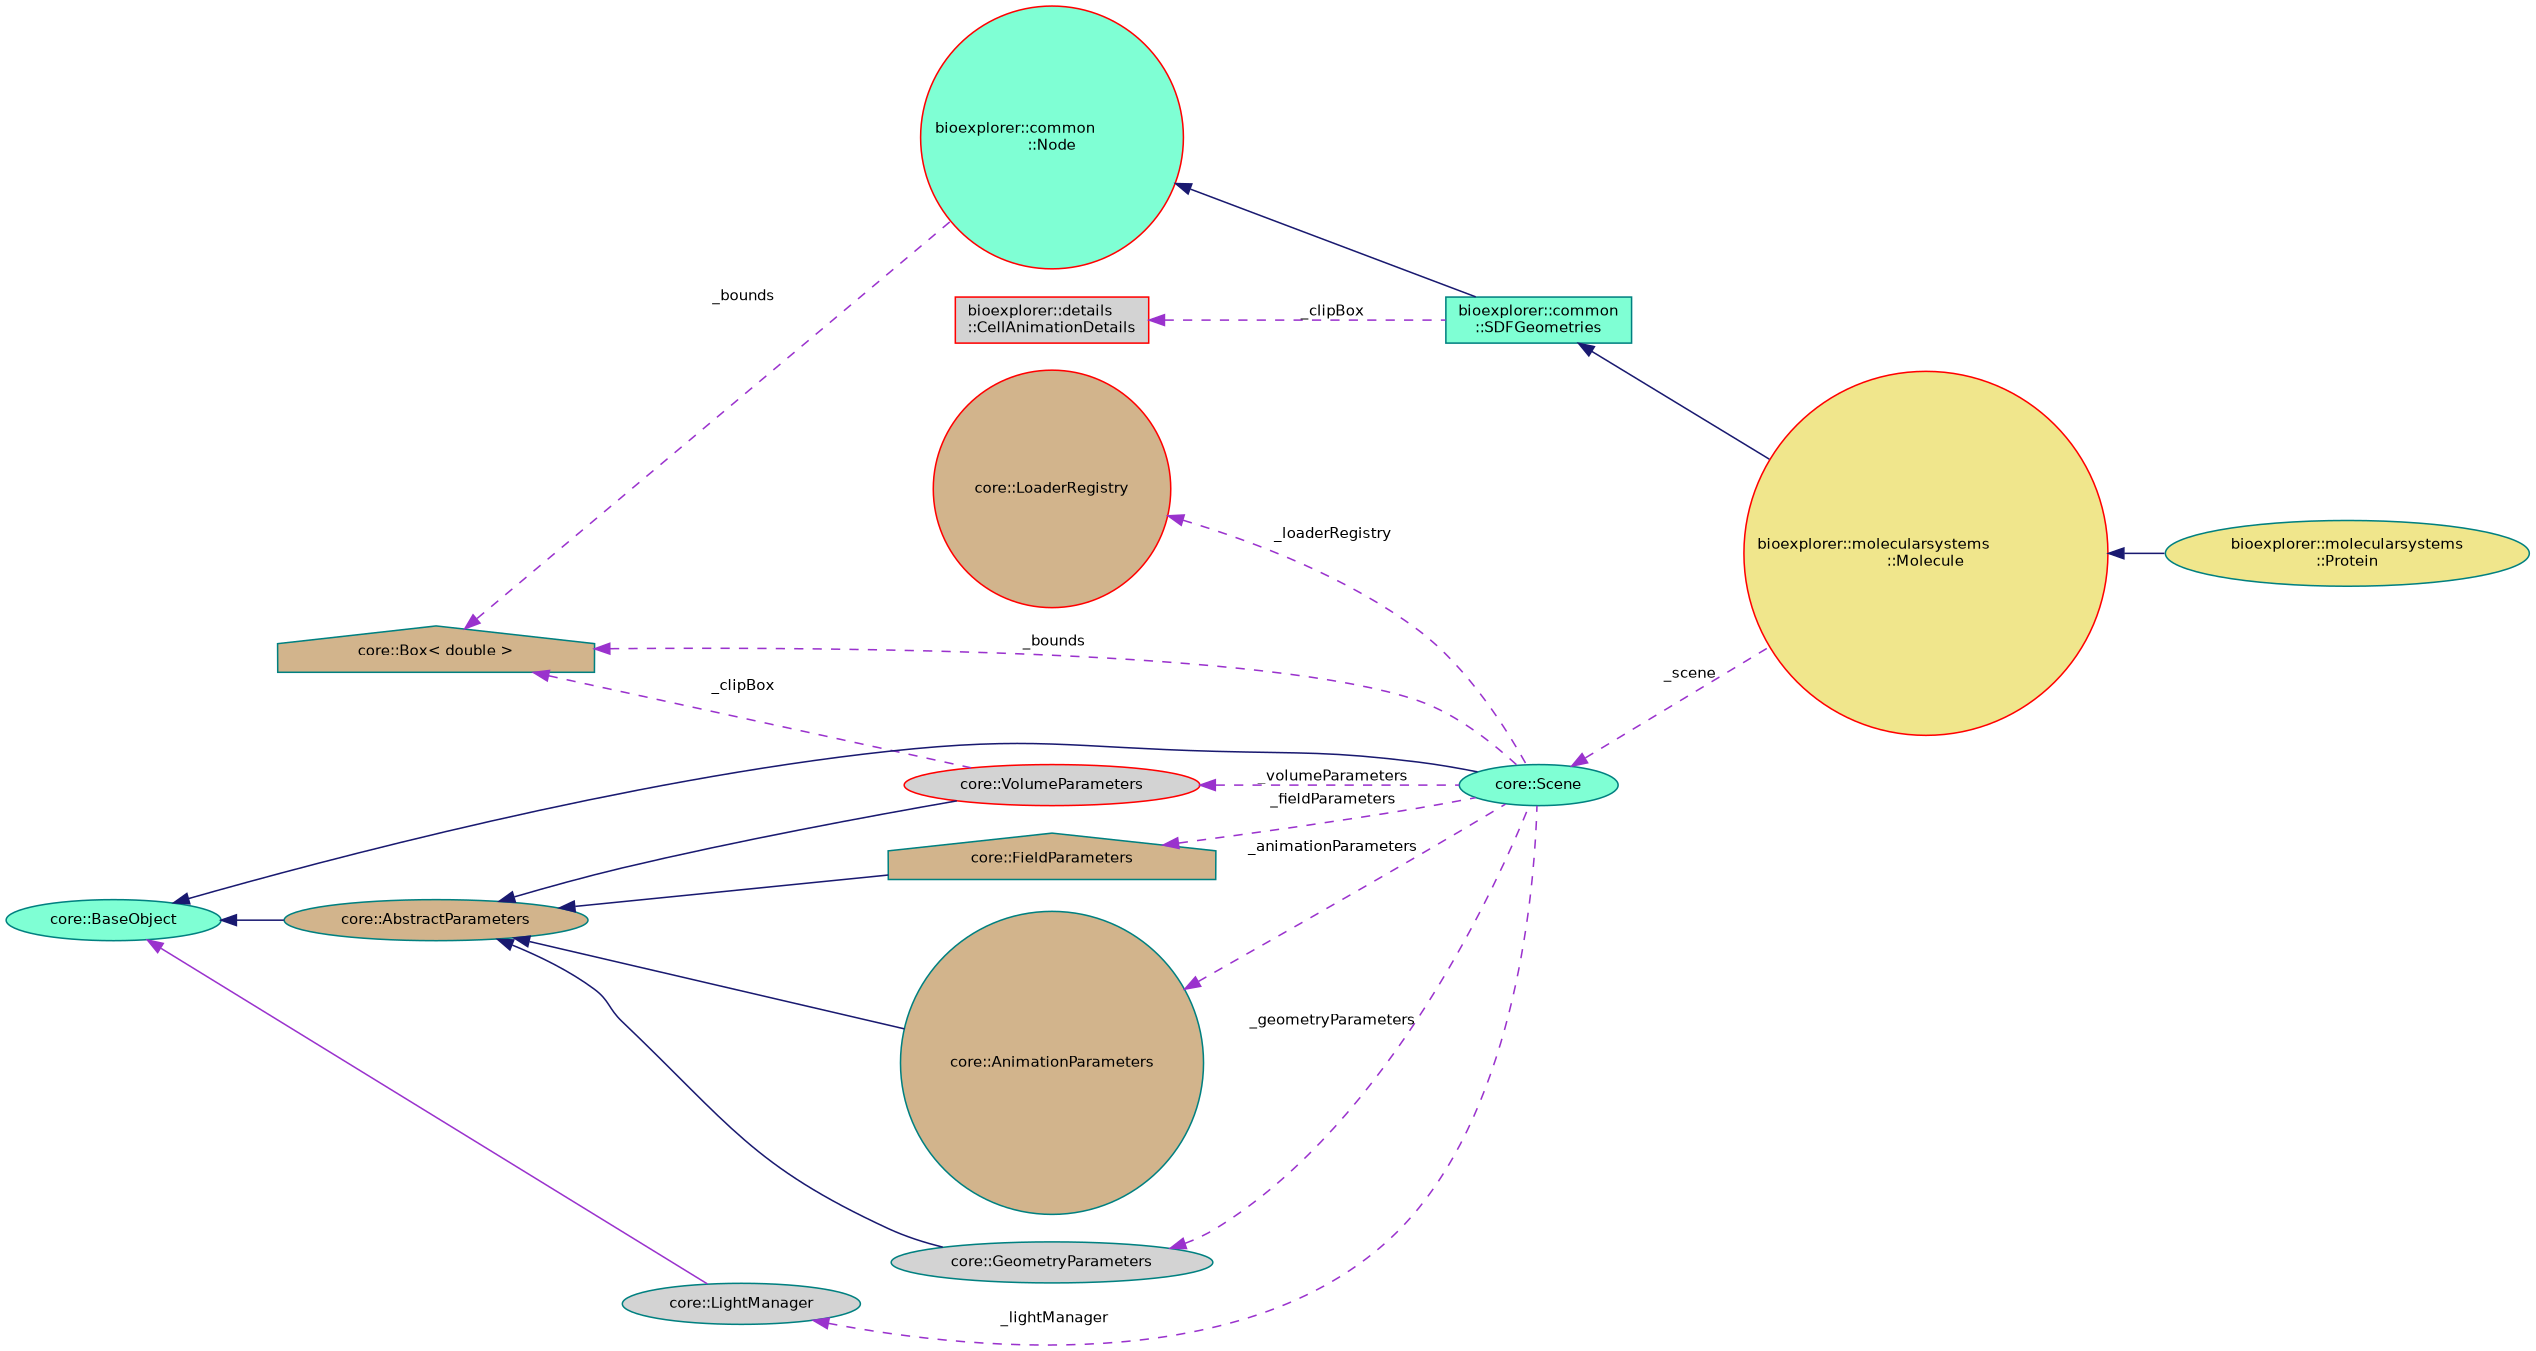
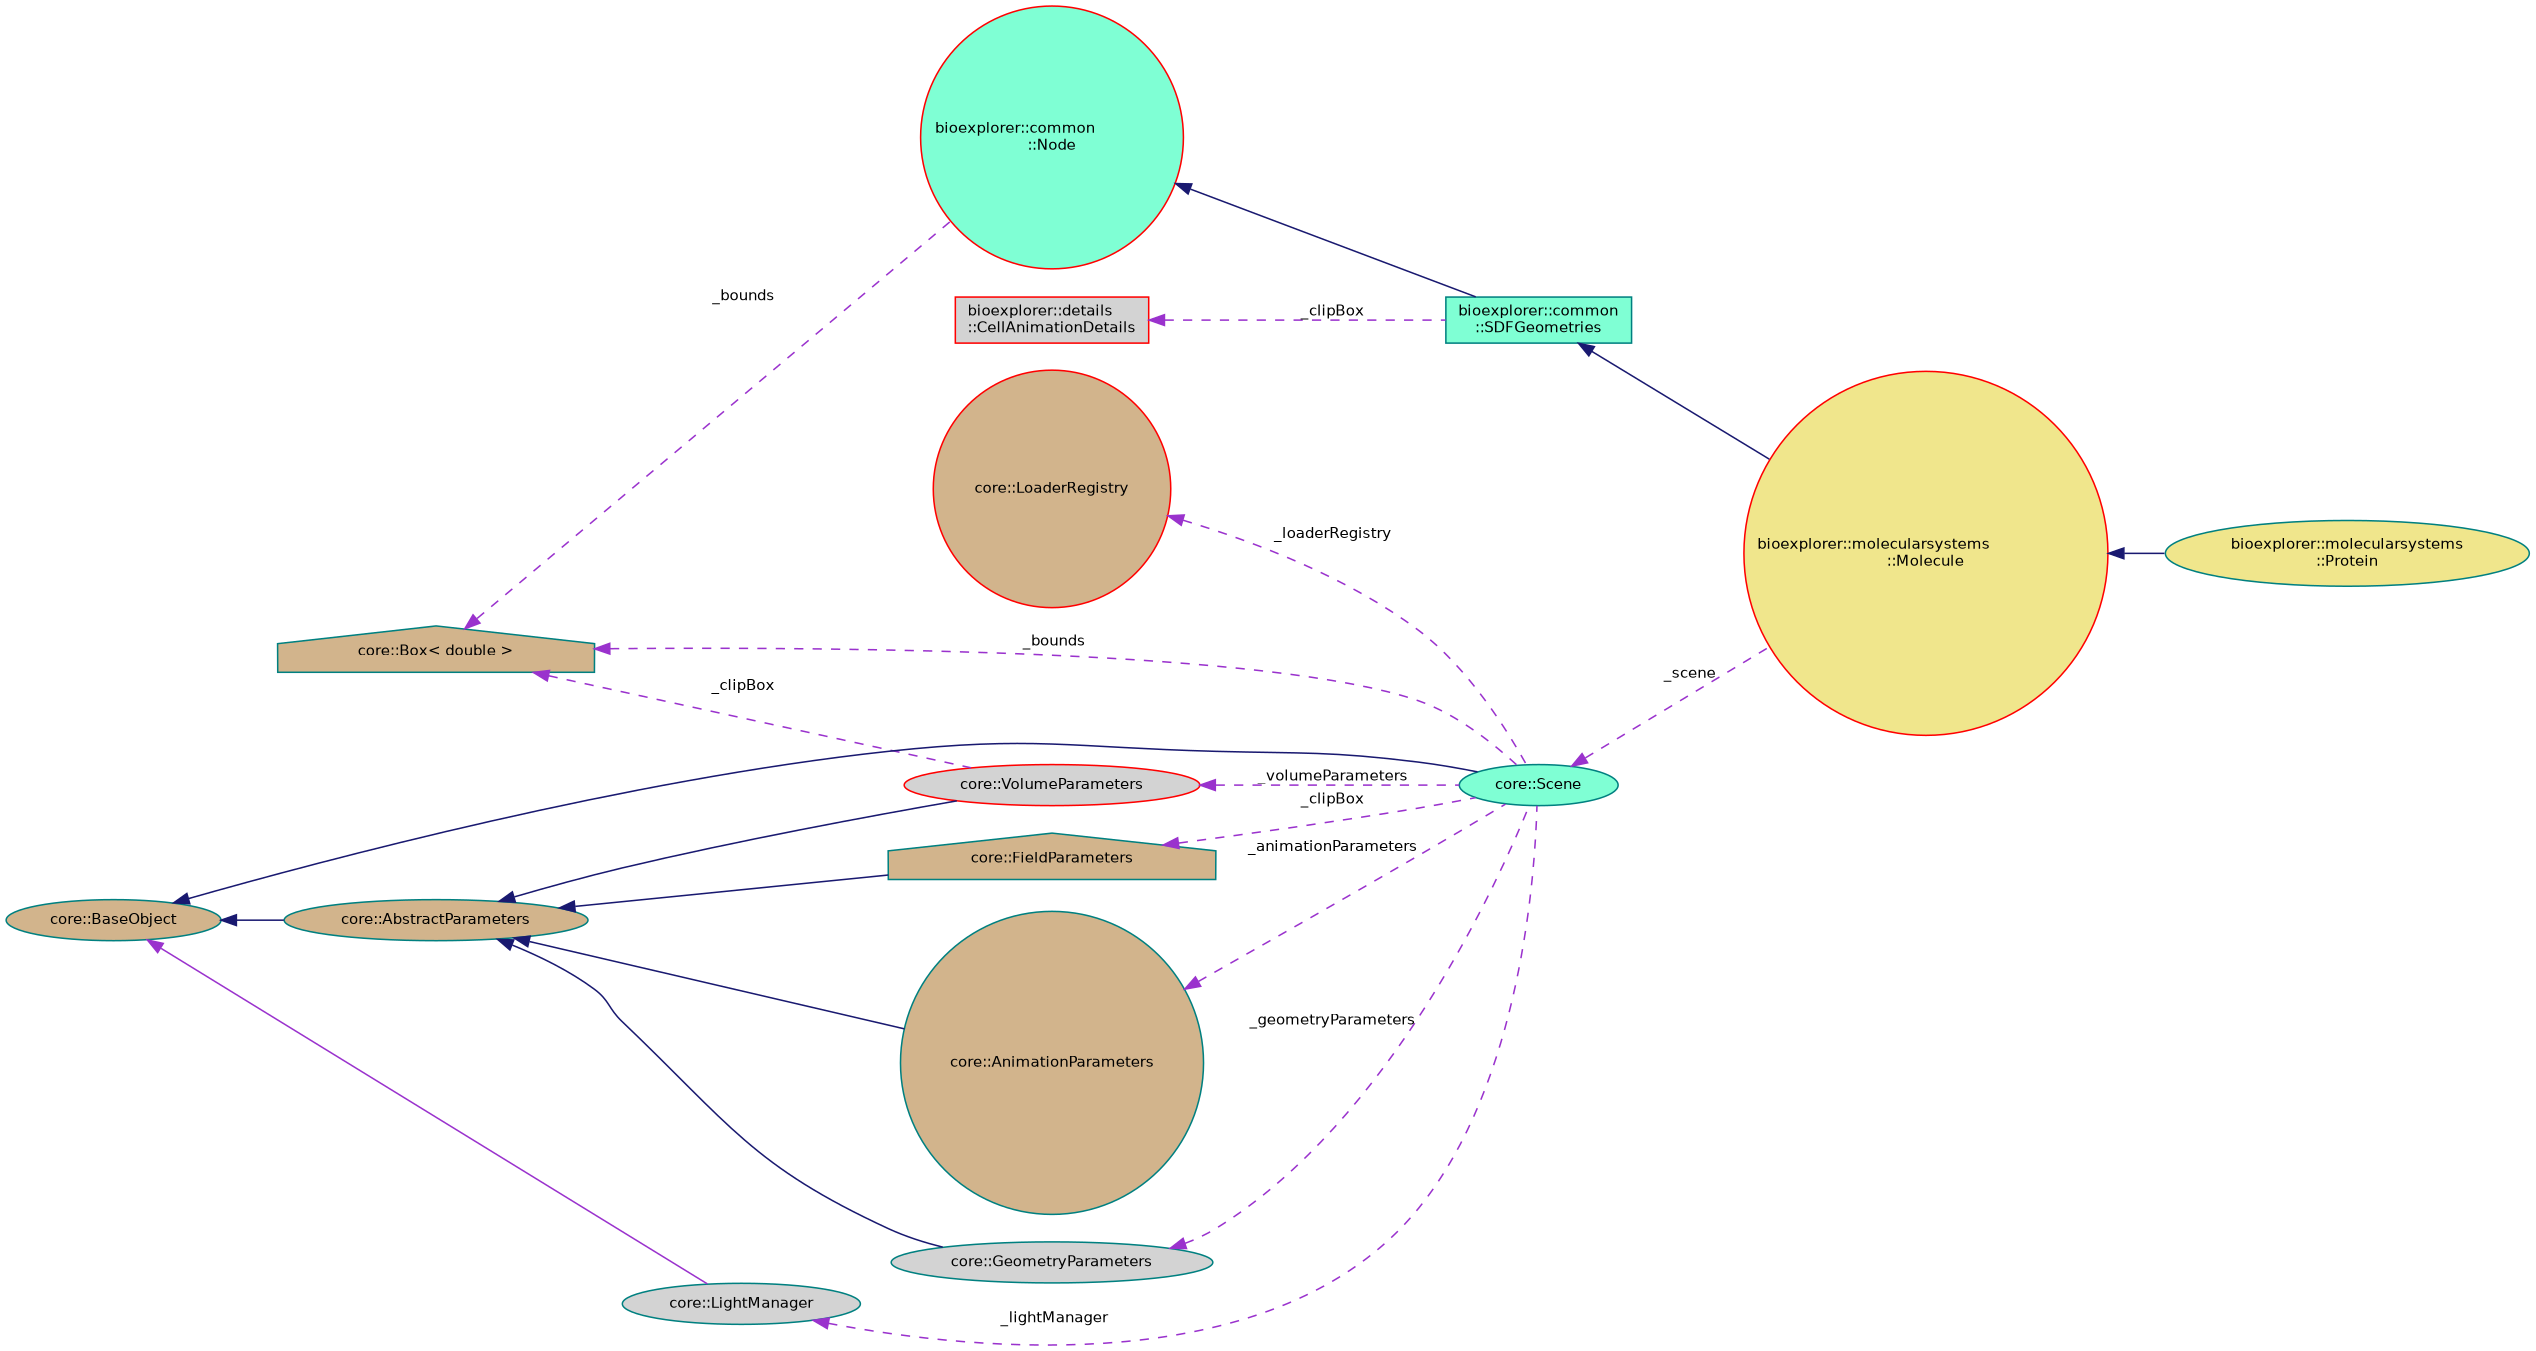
(1331, 800) -> (1331, 800)
(114, 920) -> (114, 920)
